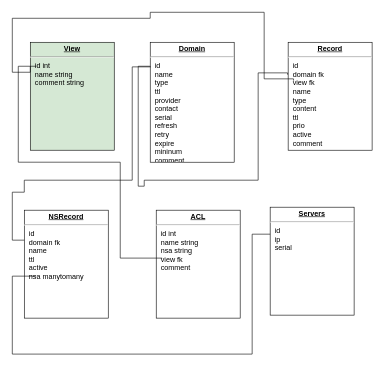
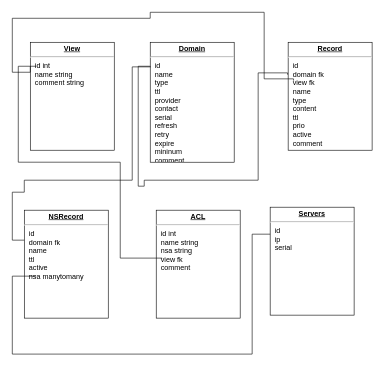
(72, 96) -> (72, 96)
